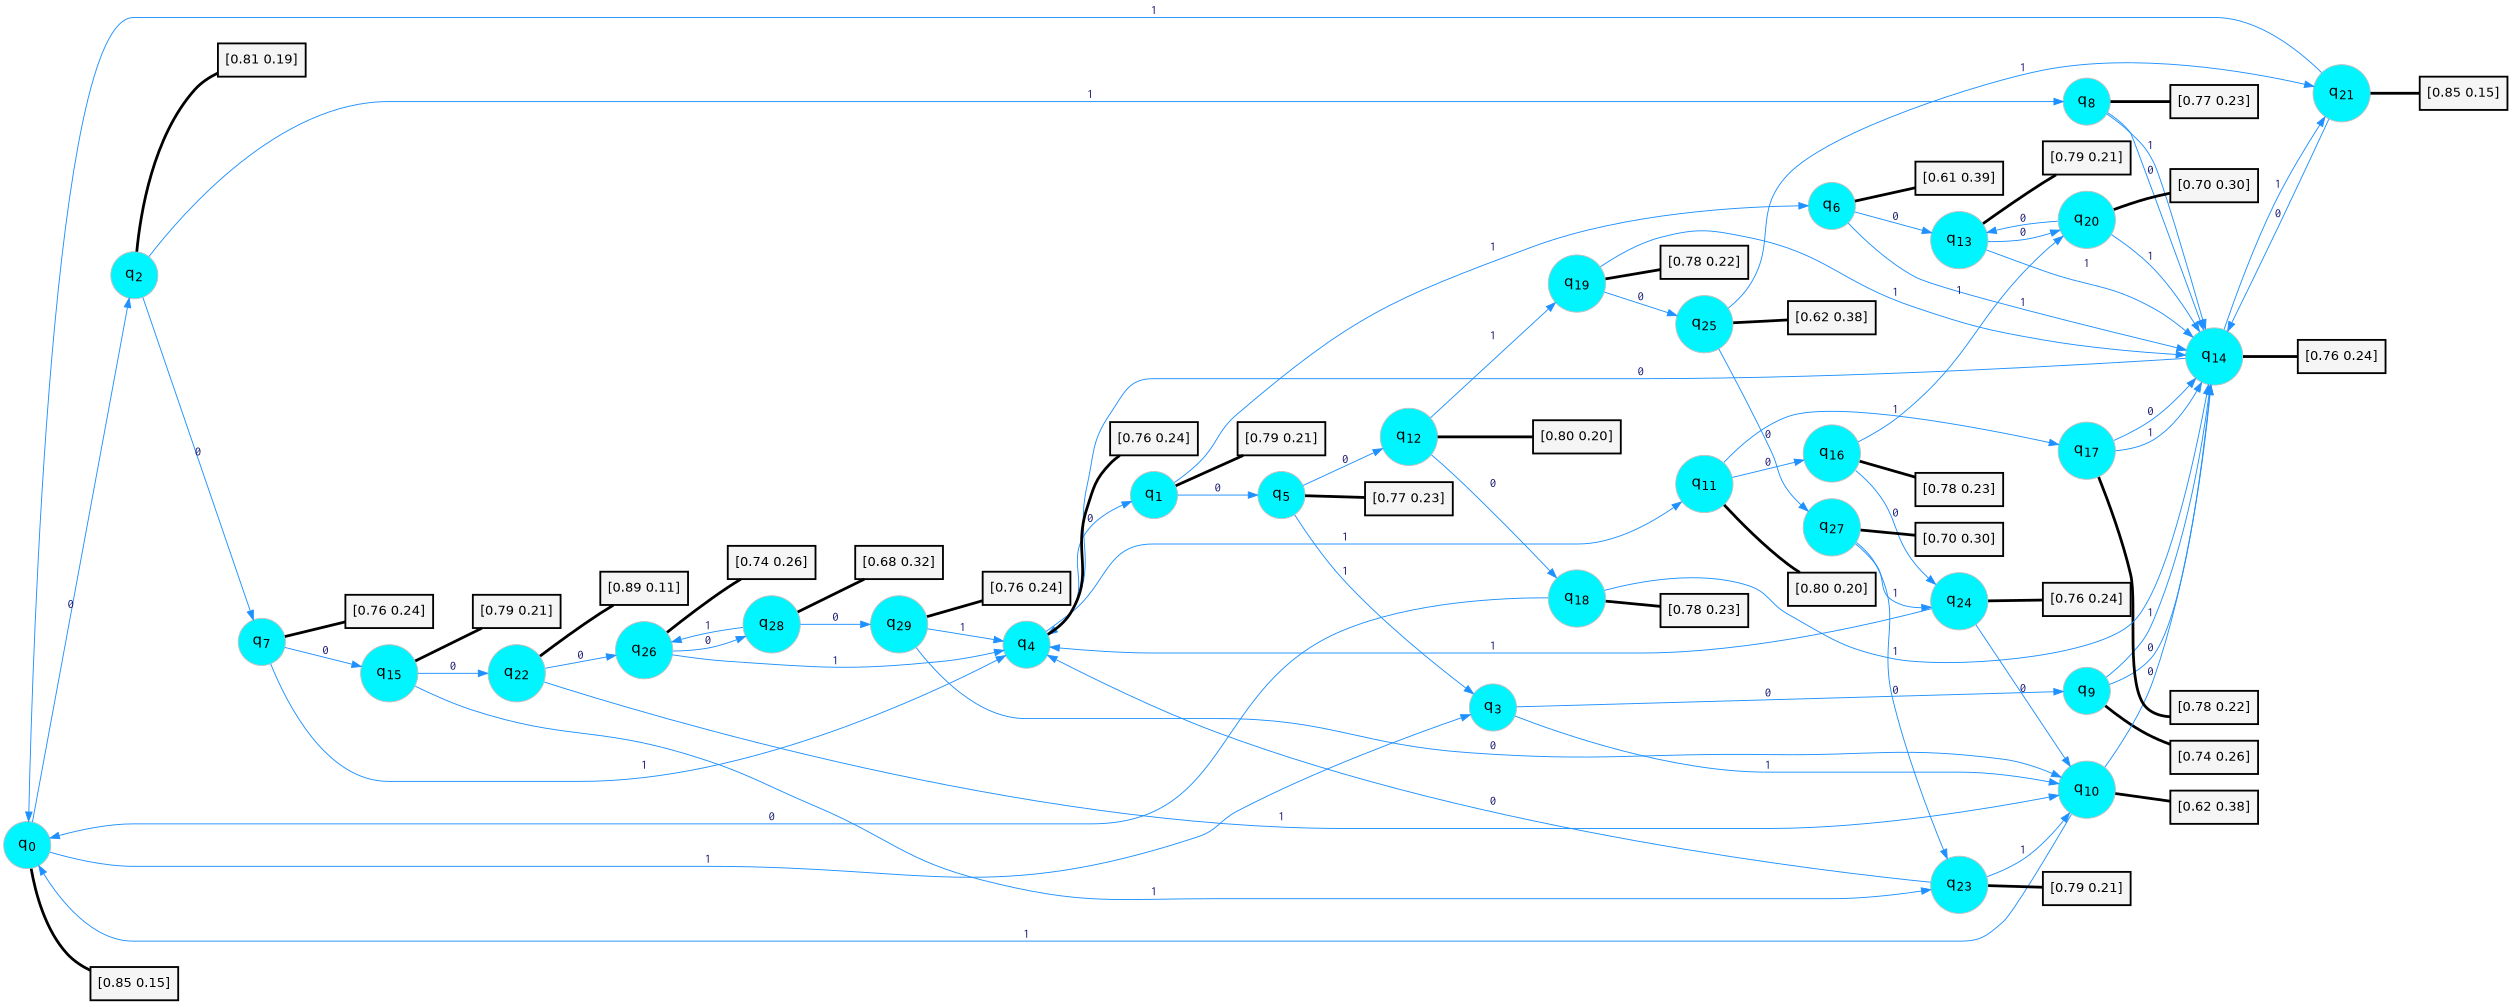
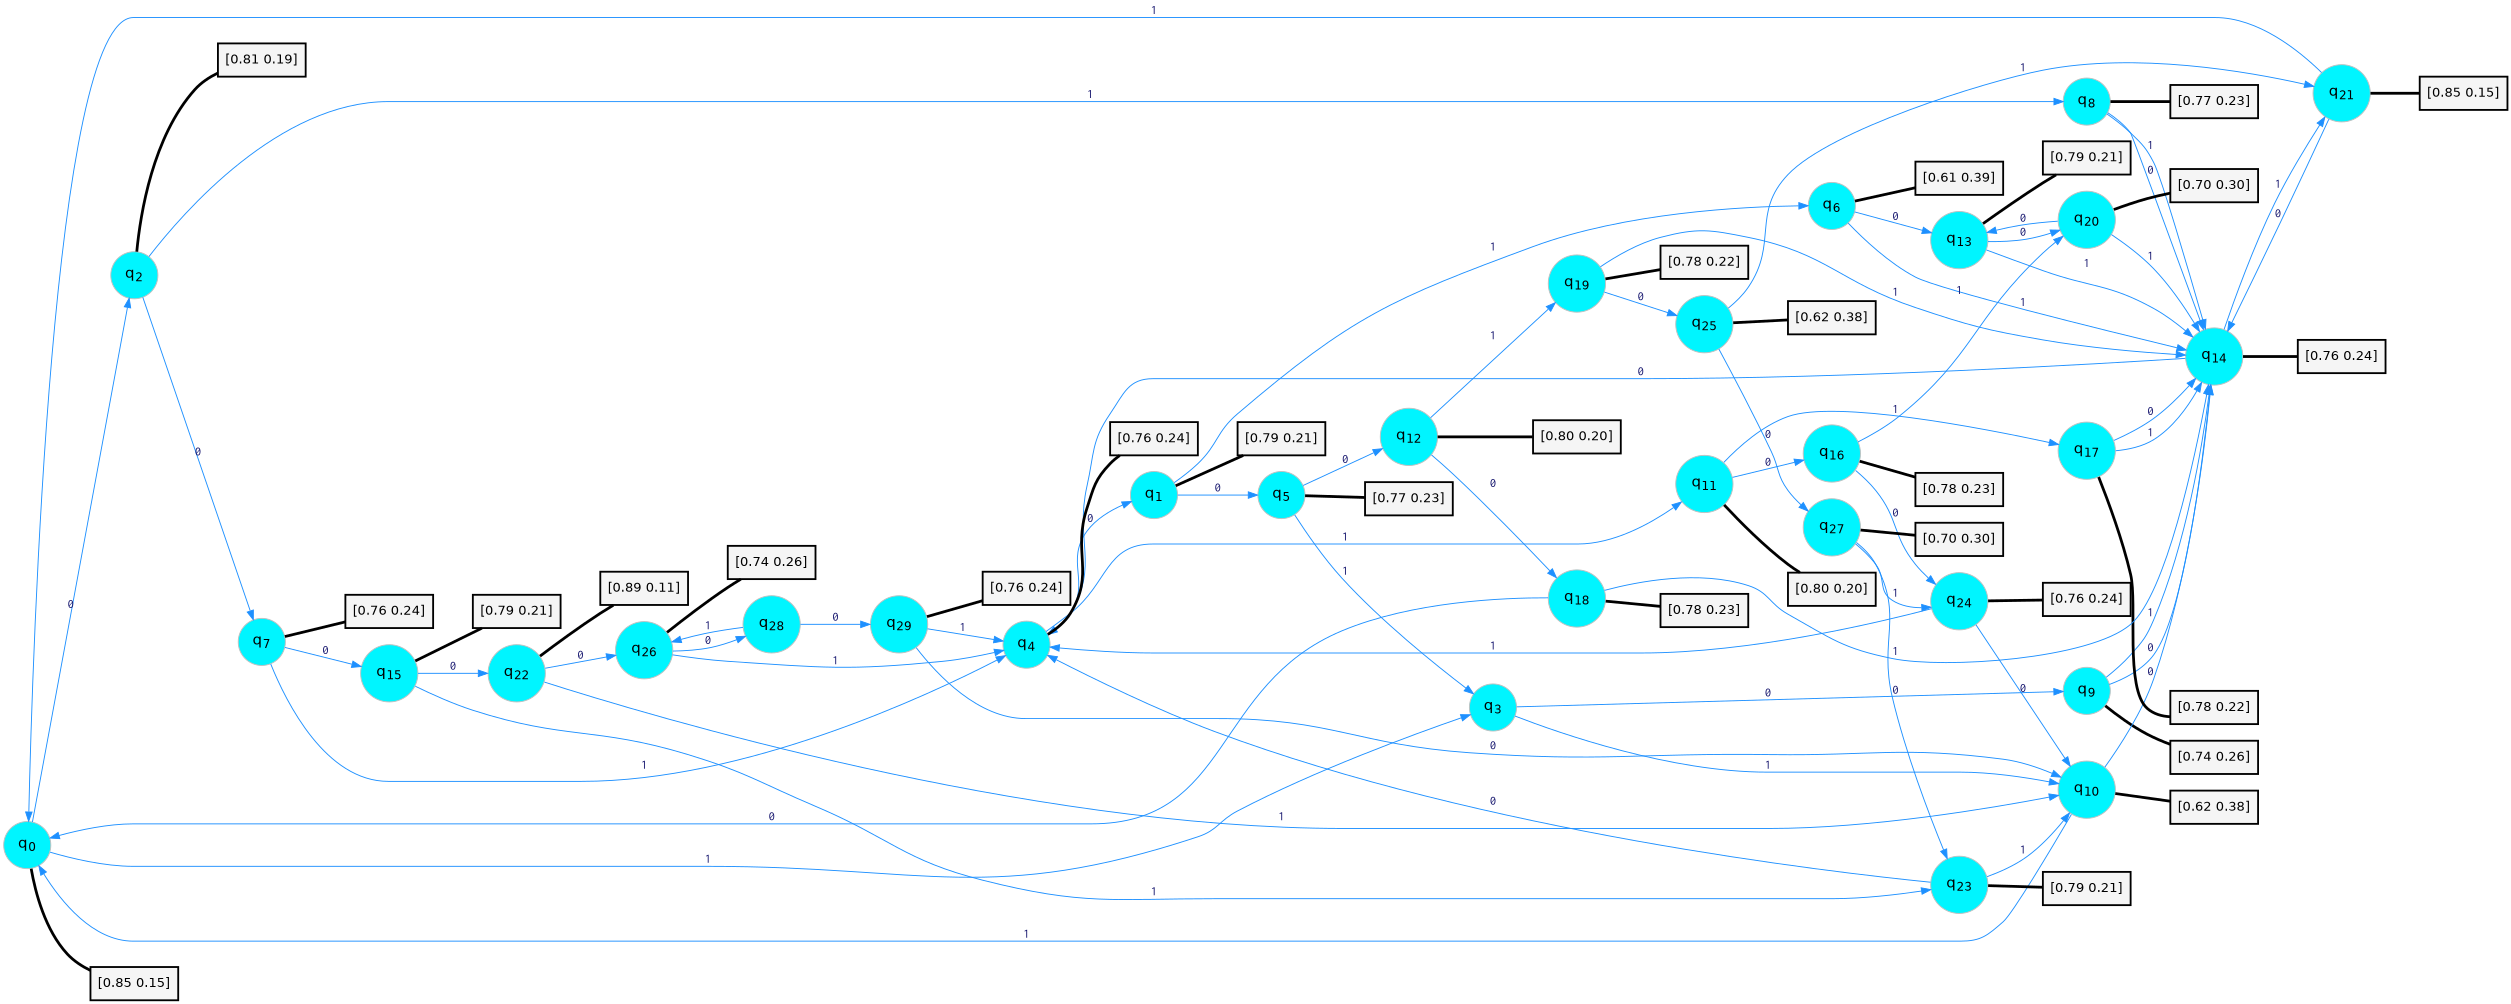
(899, 562) -> none
